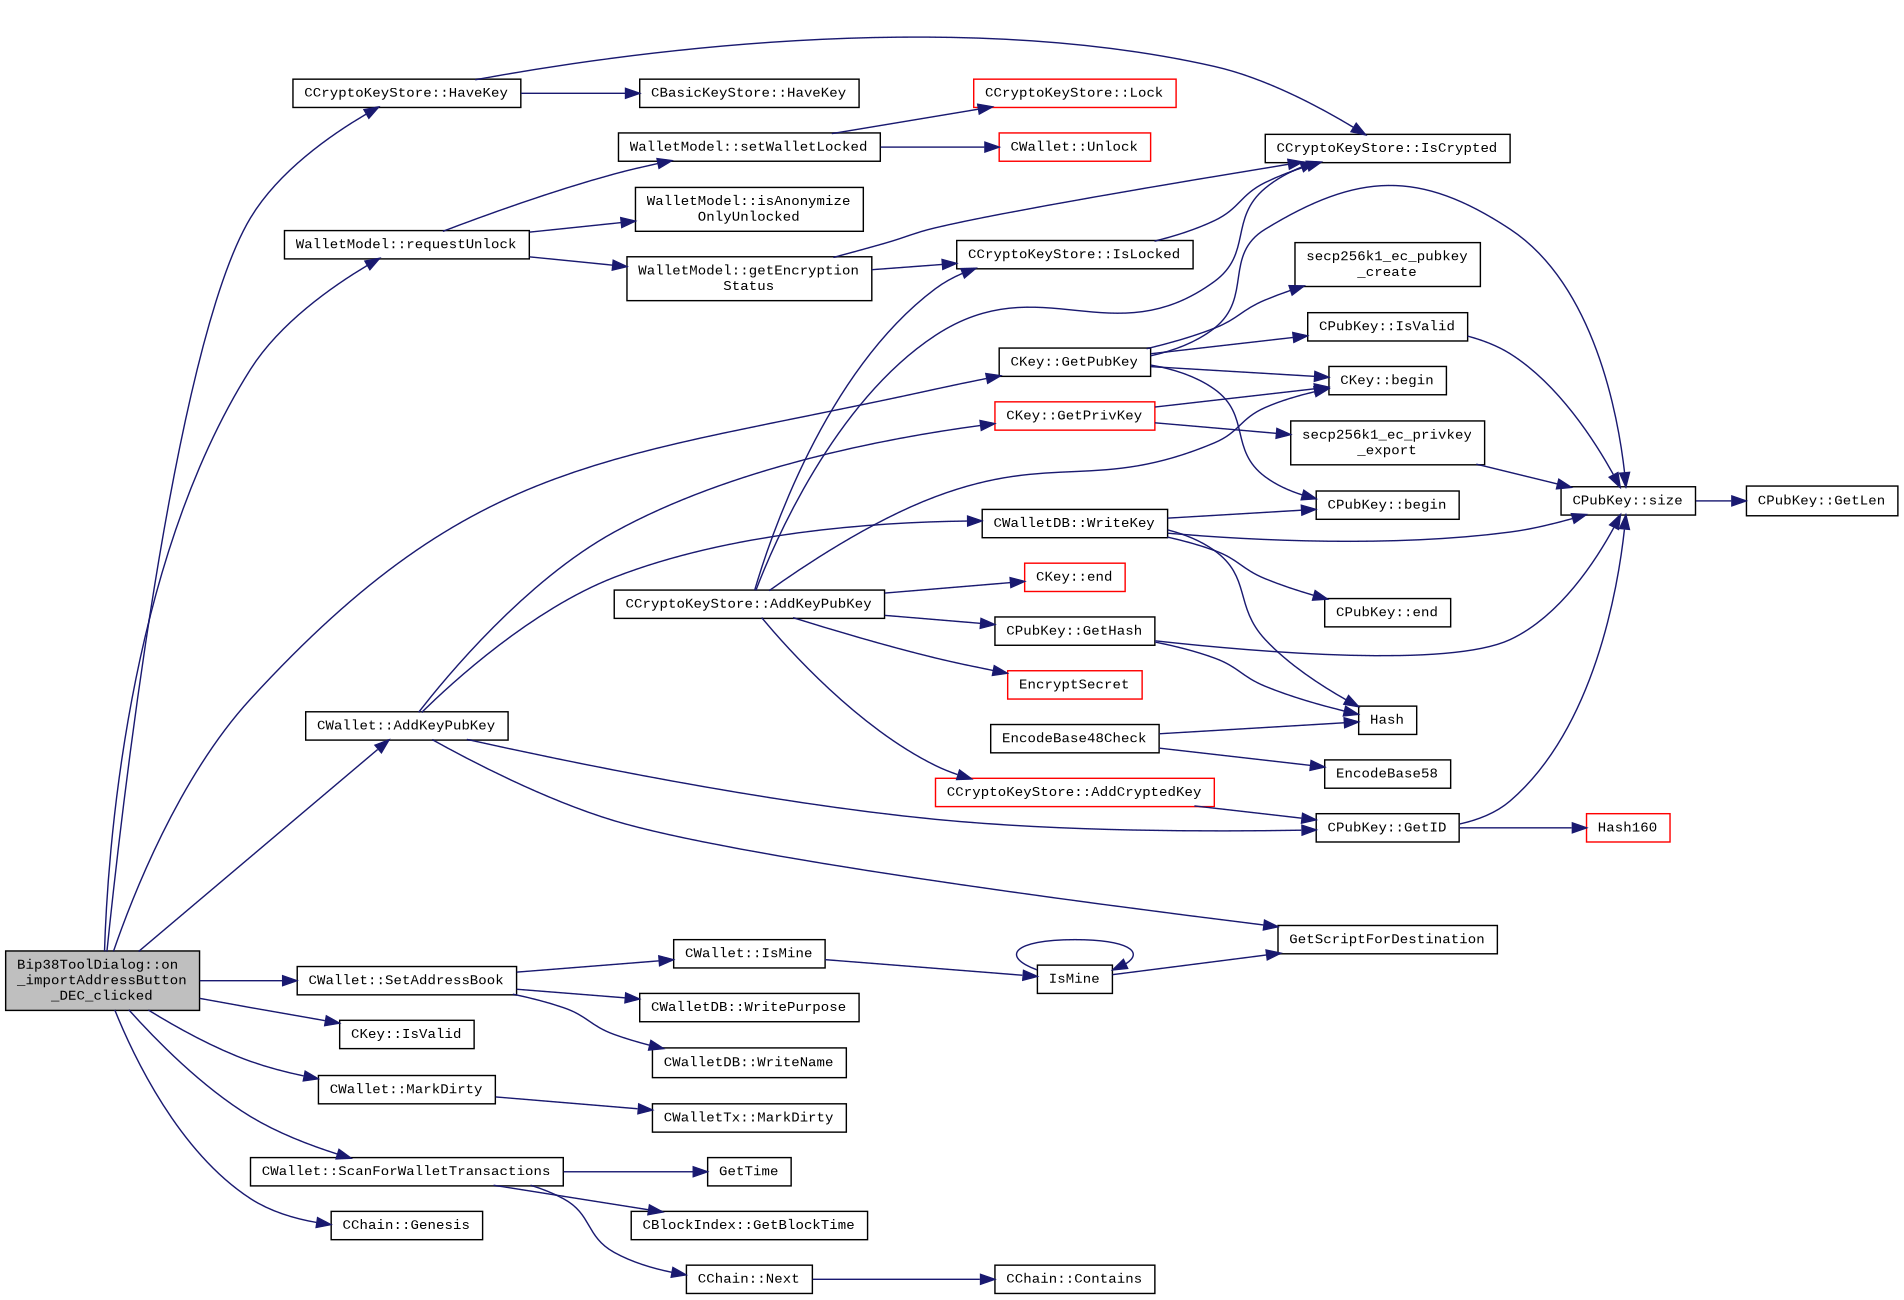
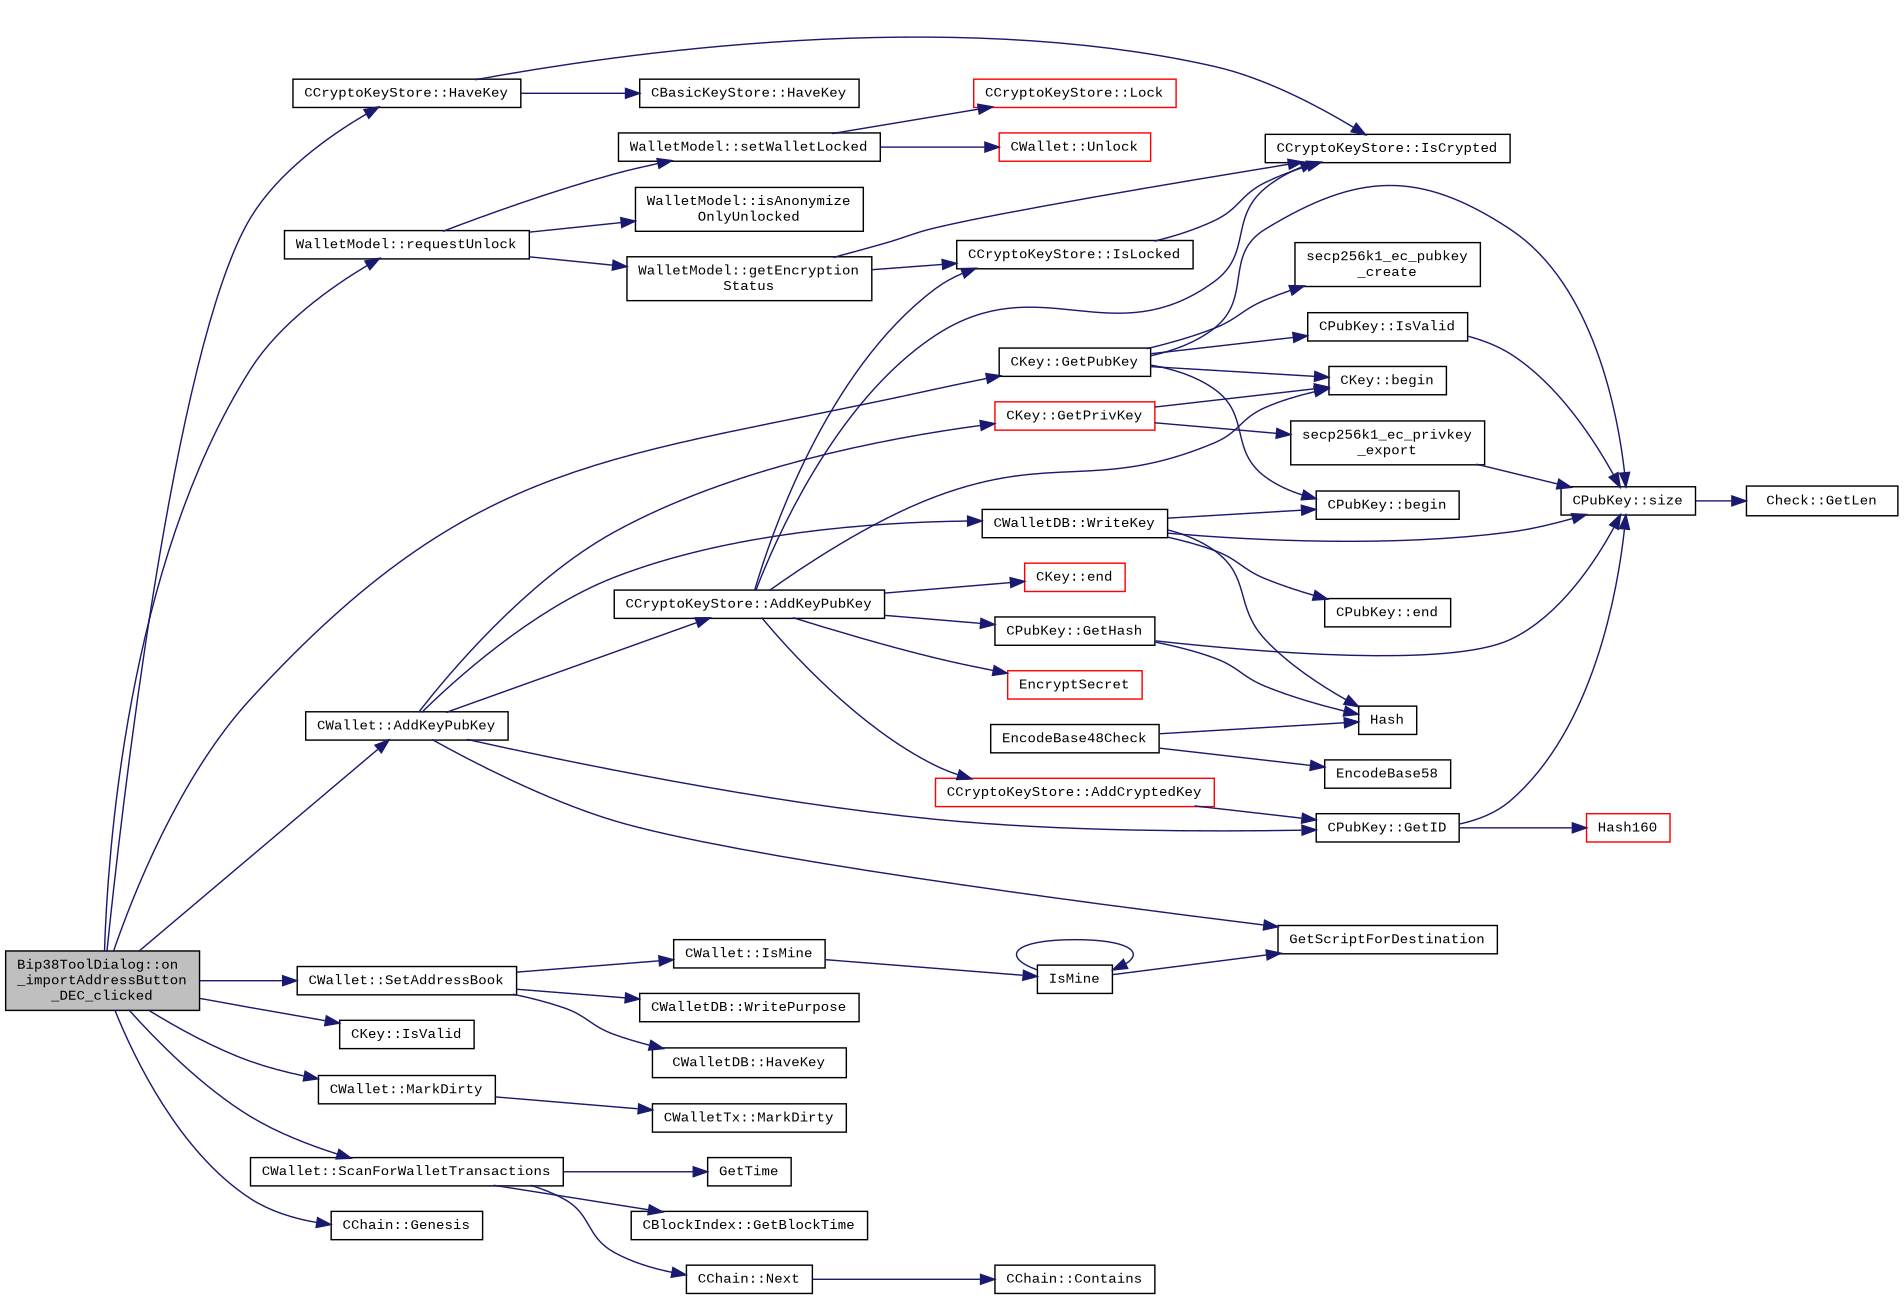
(1822, 501) -> (1822, 501)
none -> (571, 668)
(749, 1063) -> (749, 1063)
